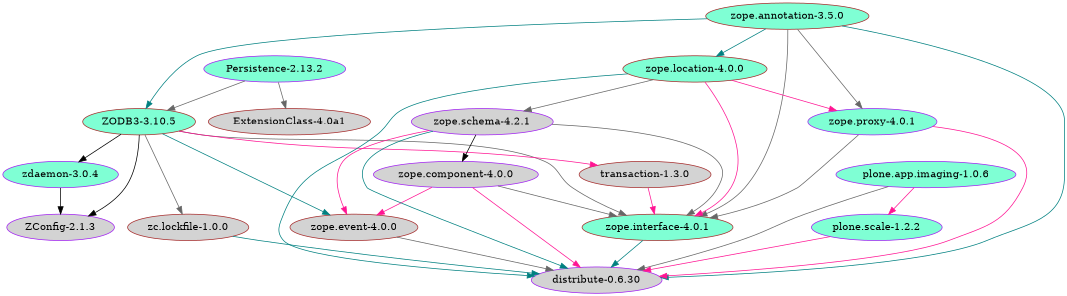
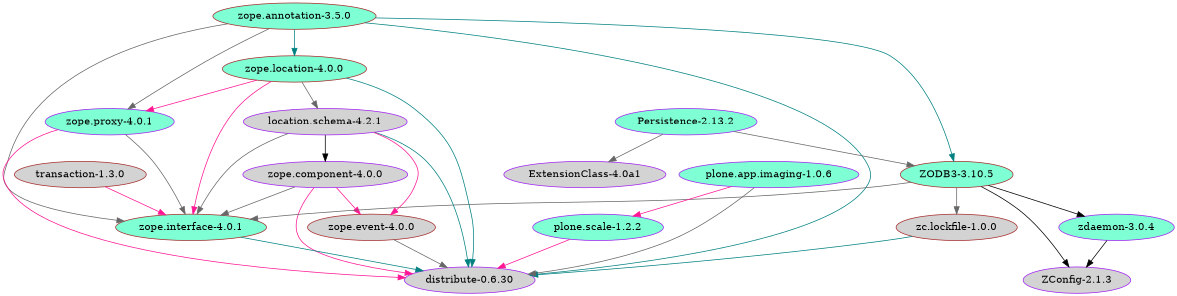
(289, 122) -> (585, 175)
(482, 122) -> (325, 122)
(395, 149) -> none
(243, 173) -> none
